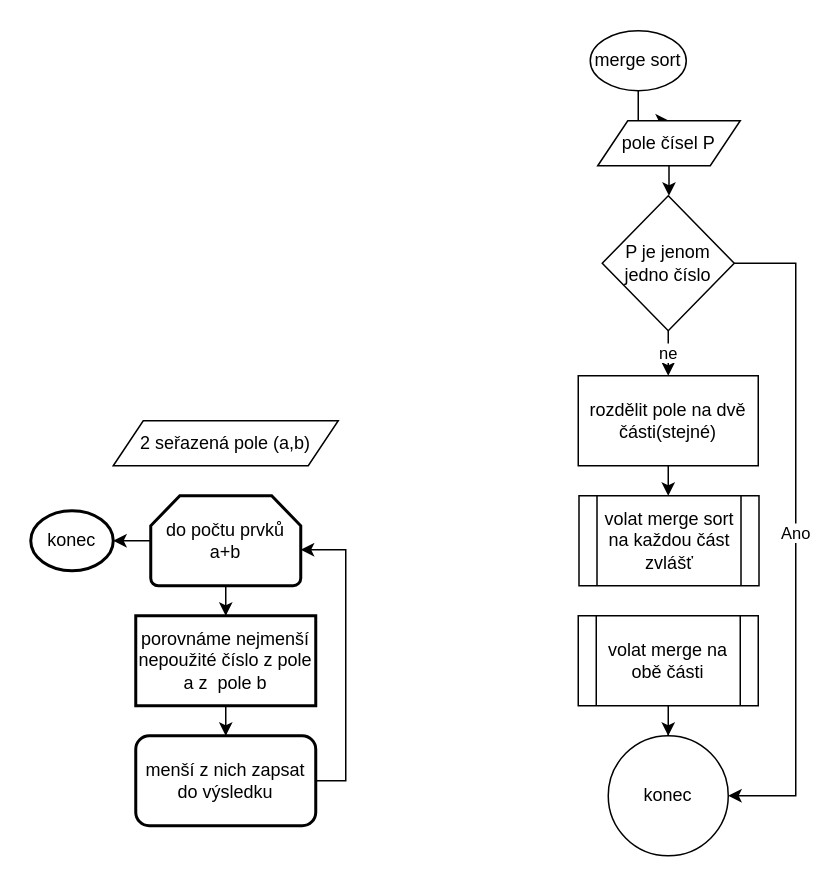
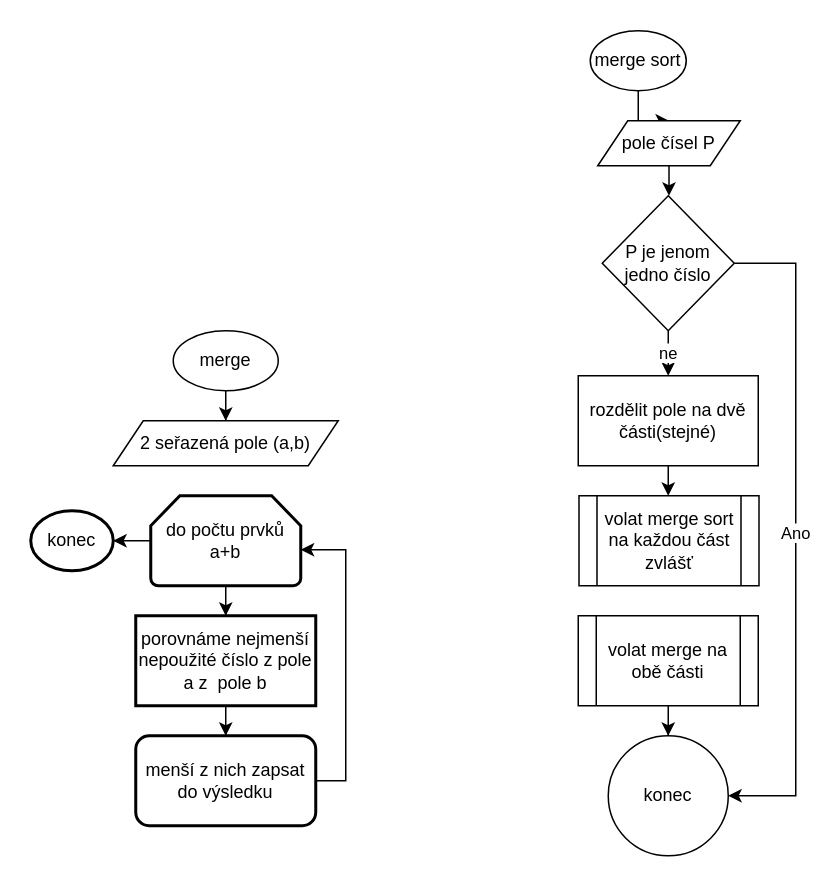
none -> (226, 361)
none -> (226, 411)
